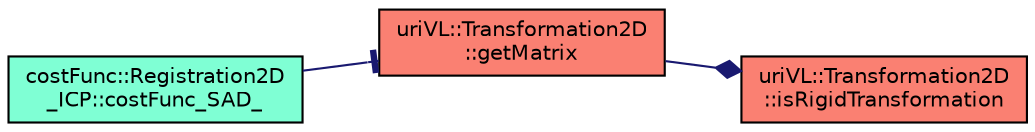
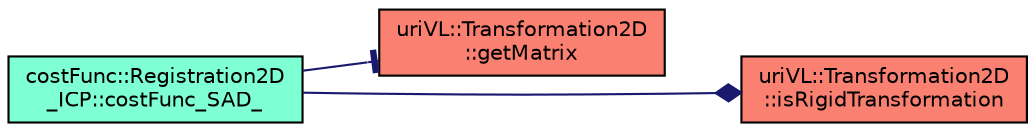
(690, 64) -> (509, 95)
